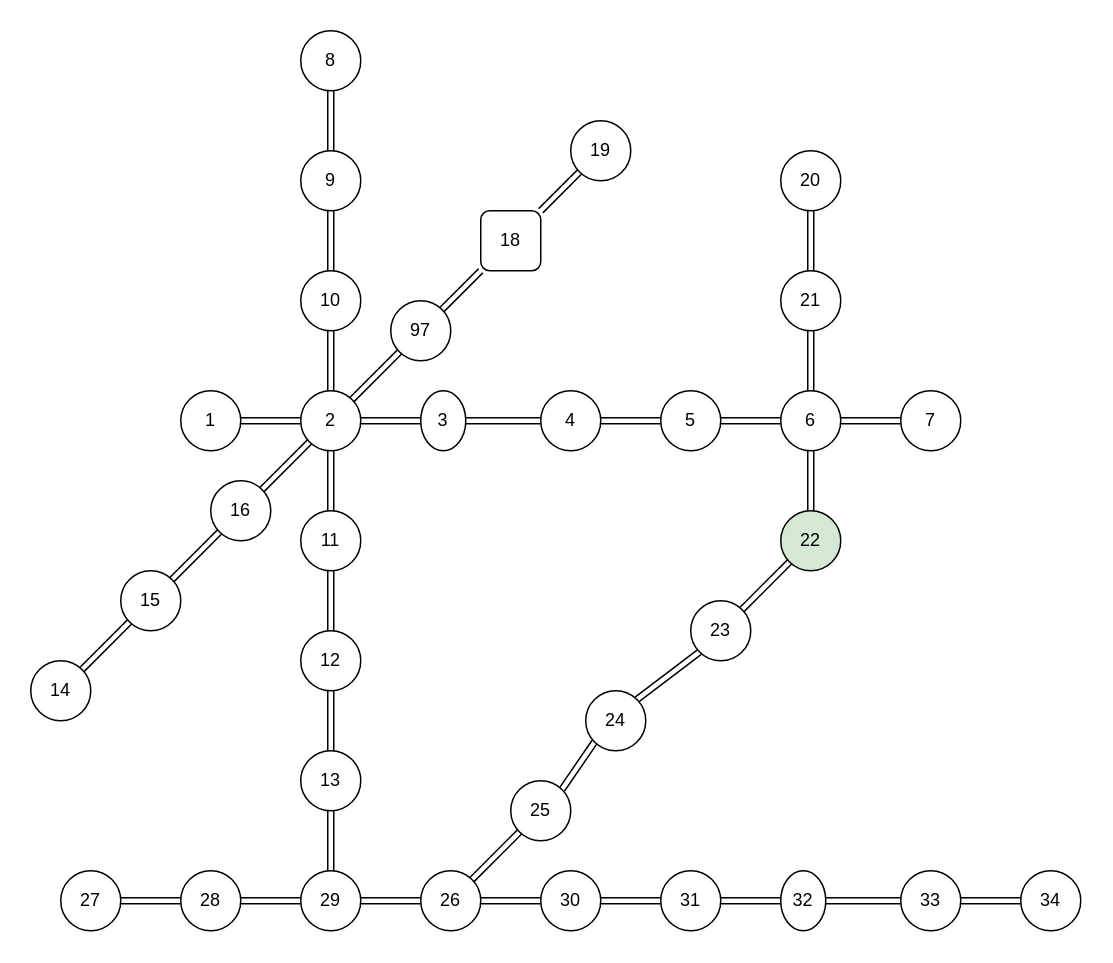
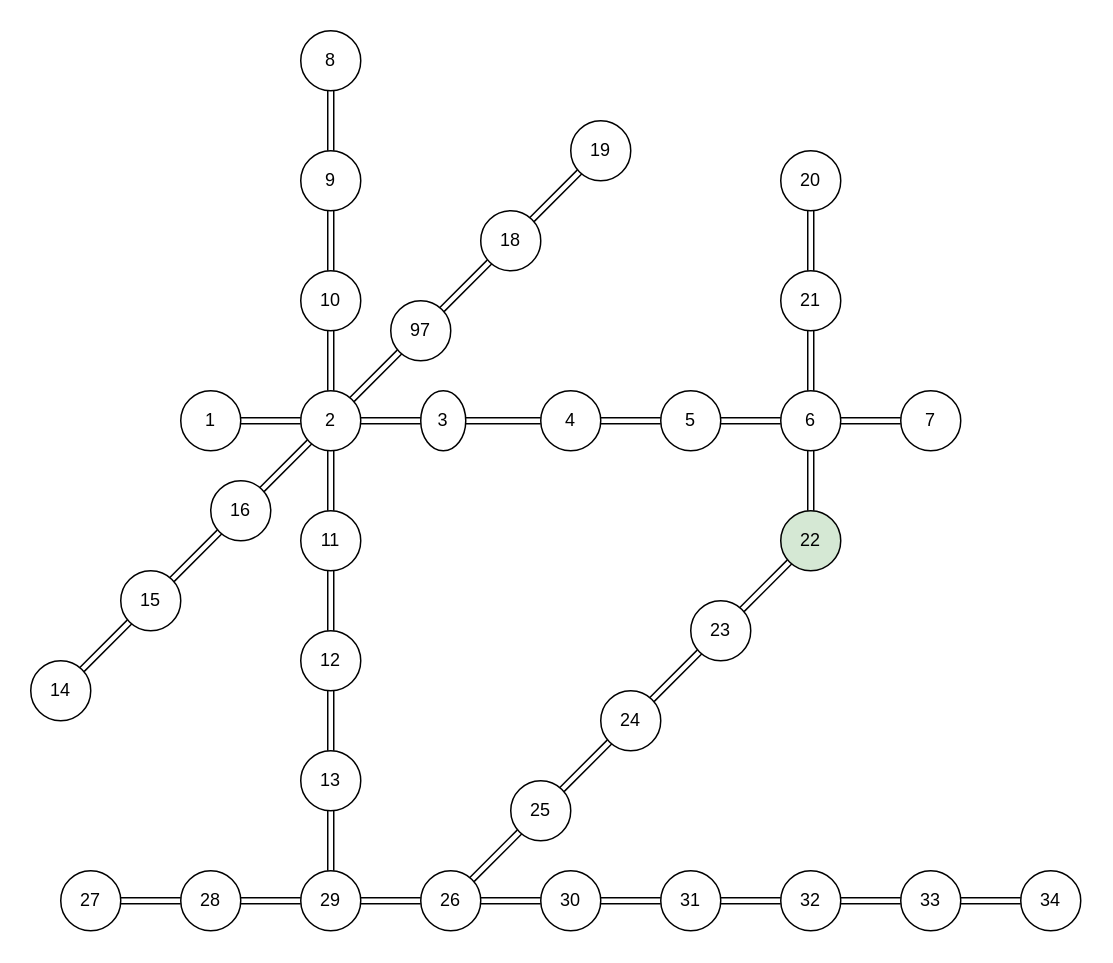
(511, 241) -> (511, 241)
(616, 721) -> (631, 721)
(803, 901) -> (811, 901)
